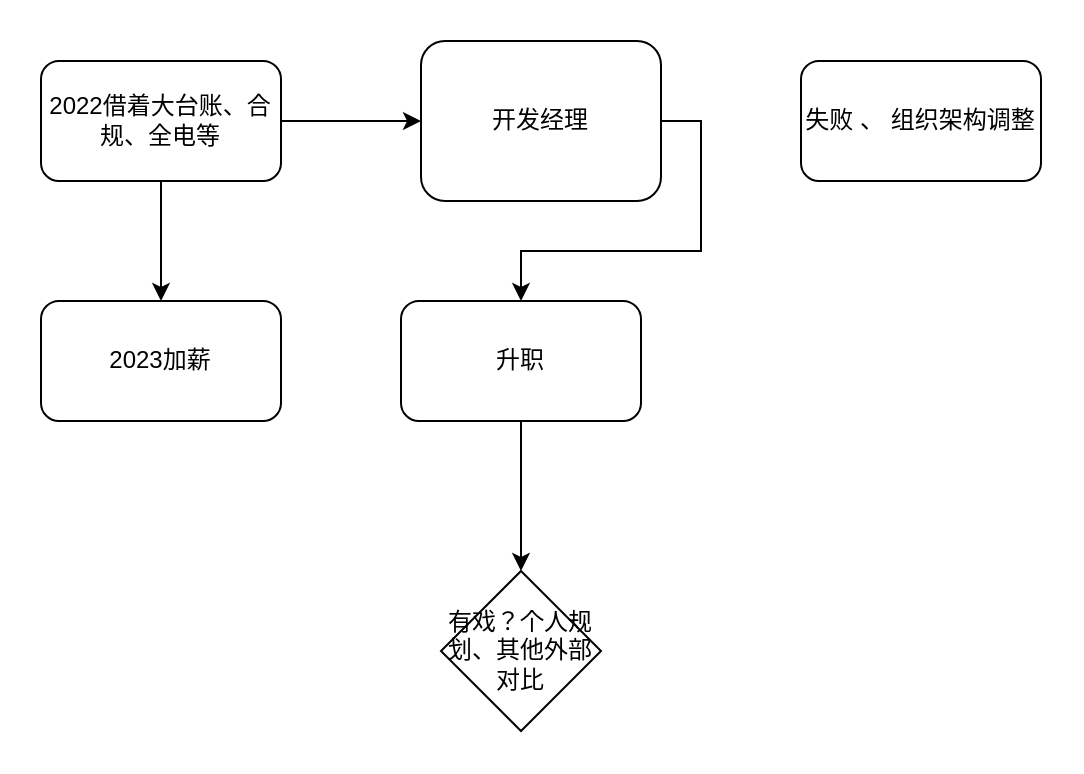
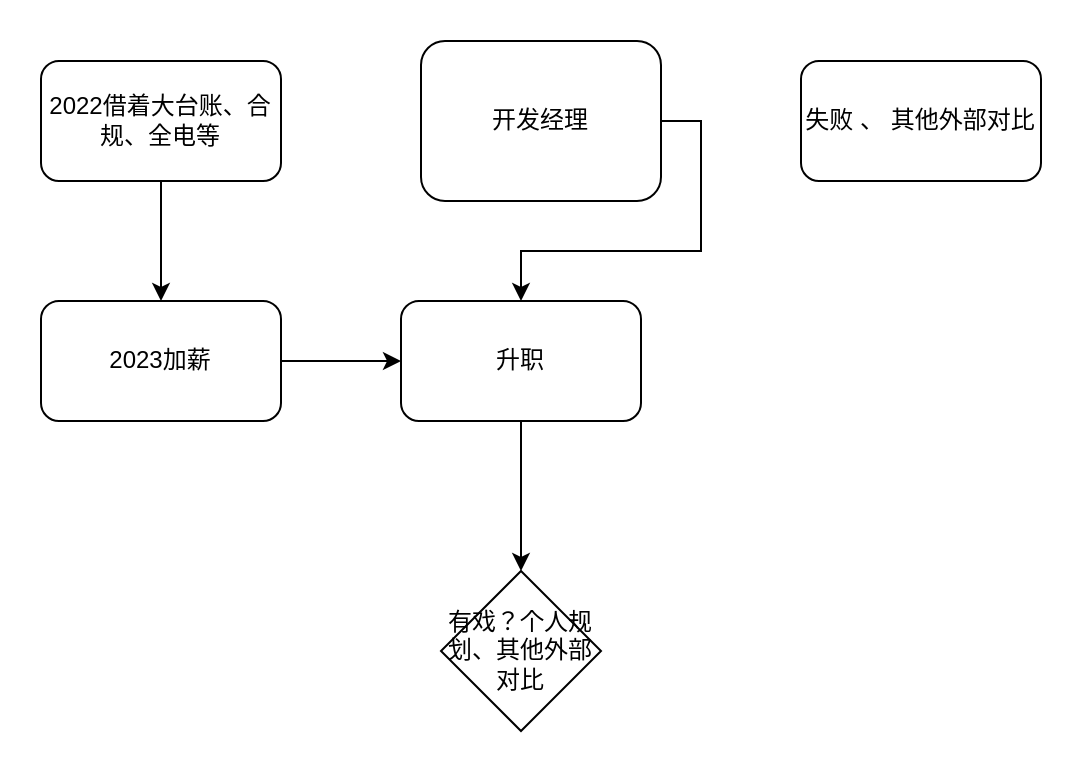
(344, 121) -> none
(921, 121) -> (921, 121)
none -> (334, 361)
